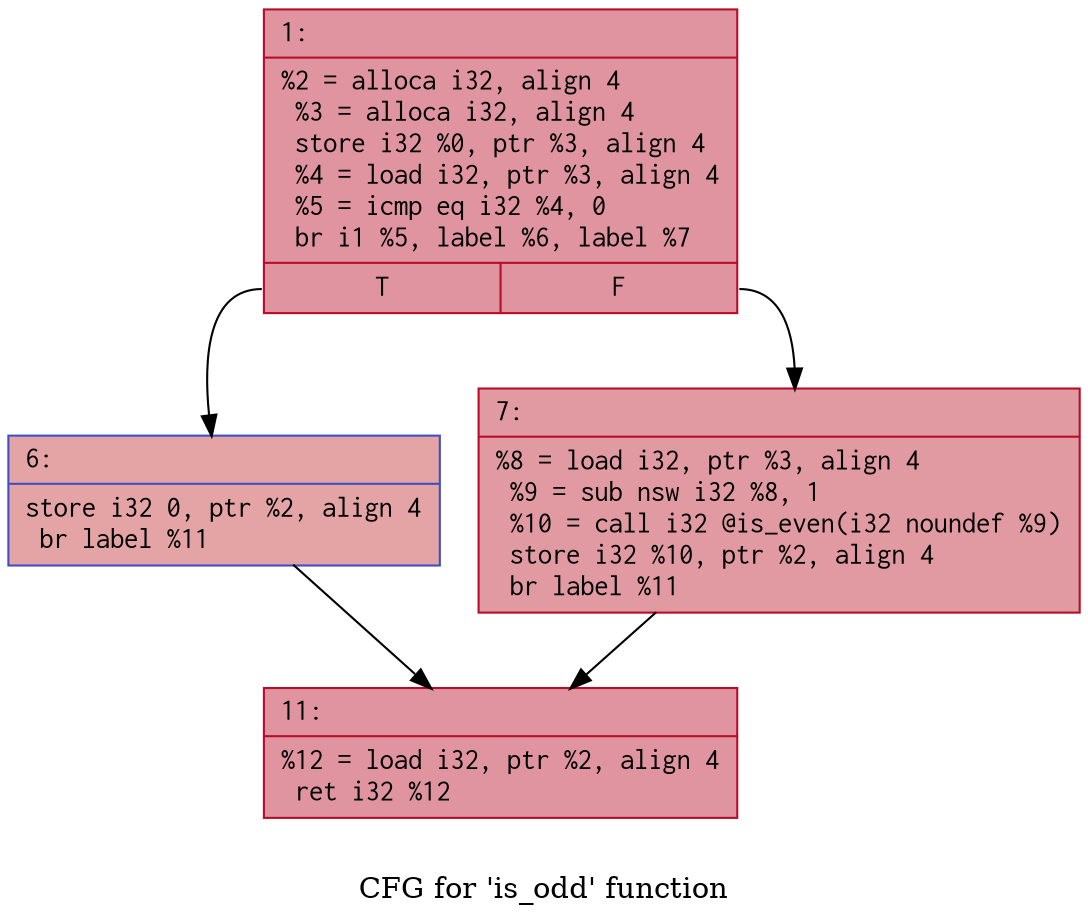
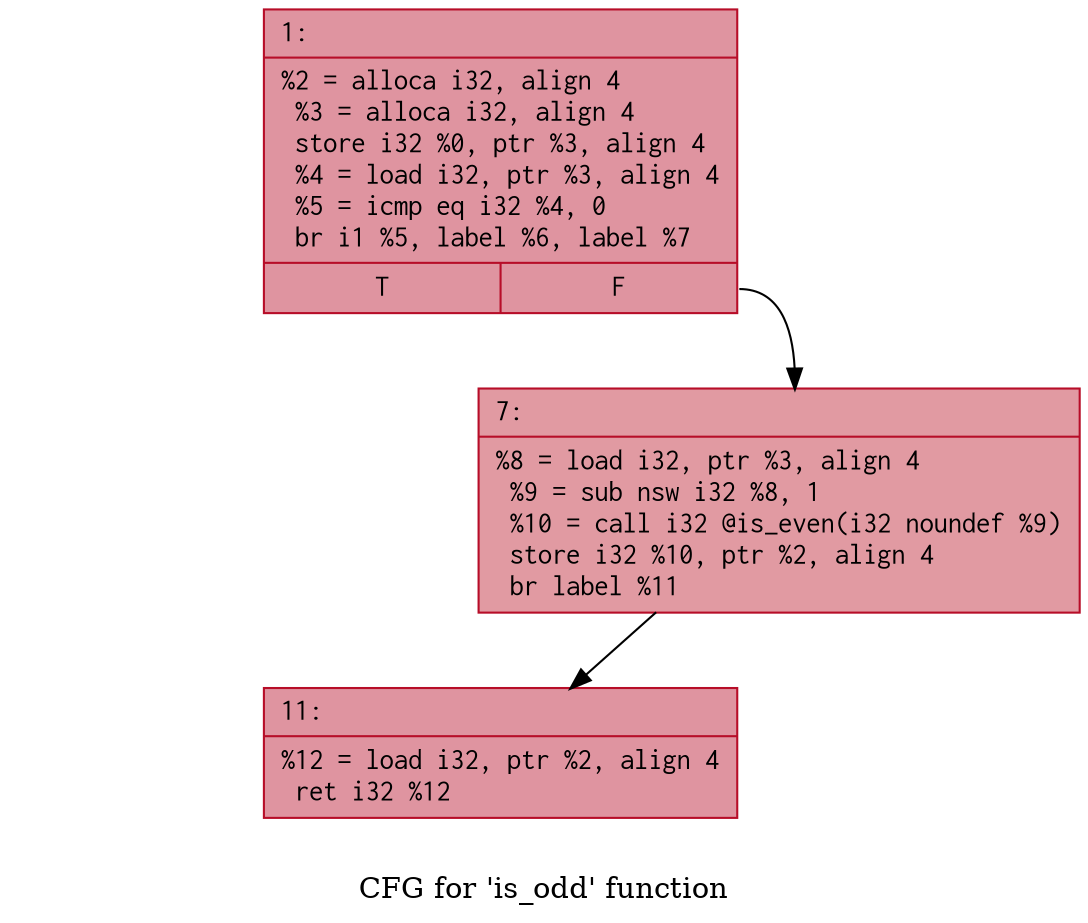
(224, 501) -> none
